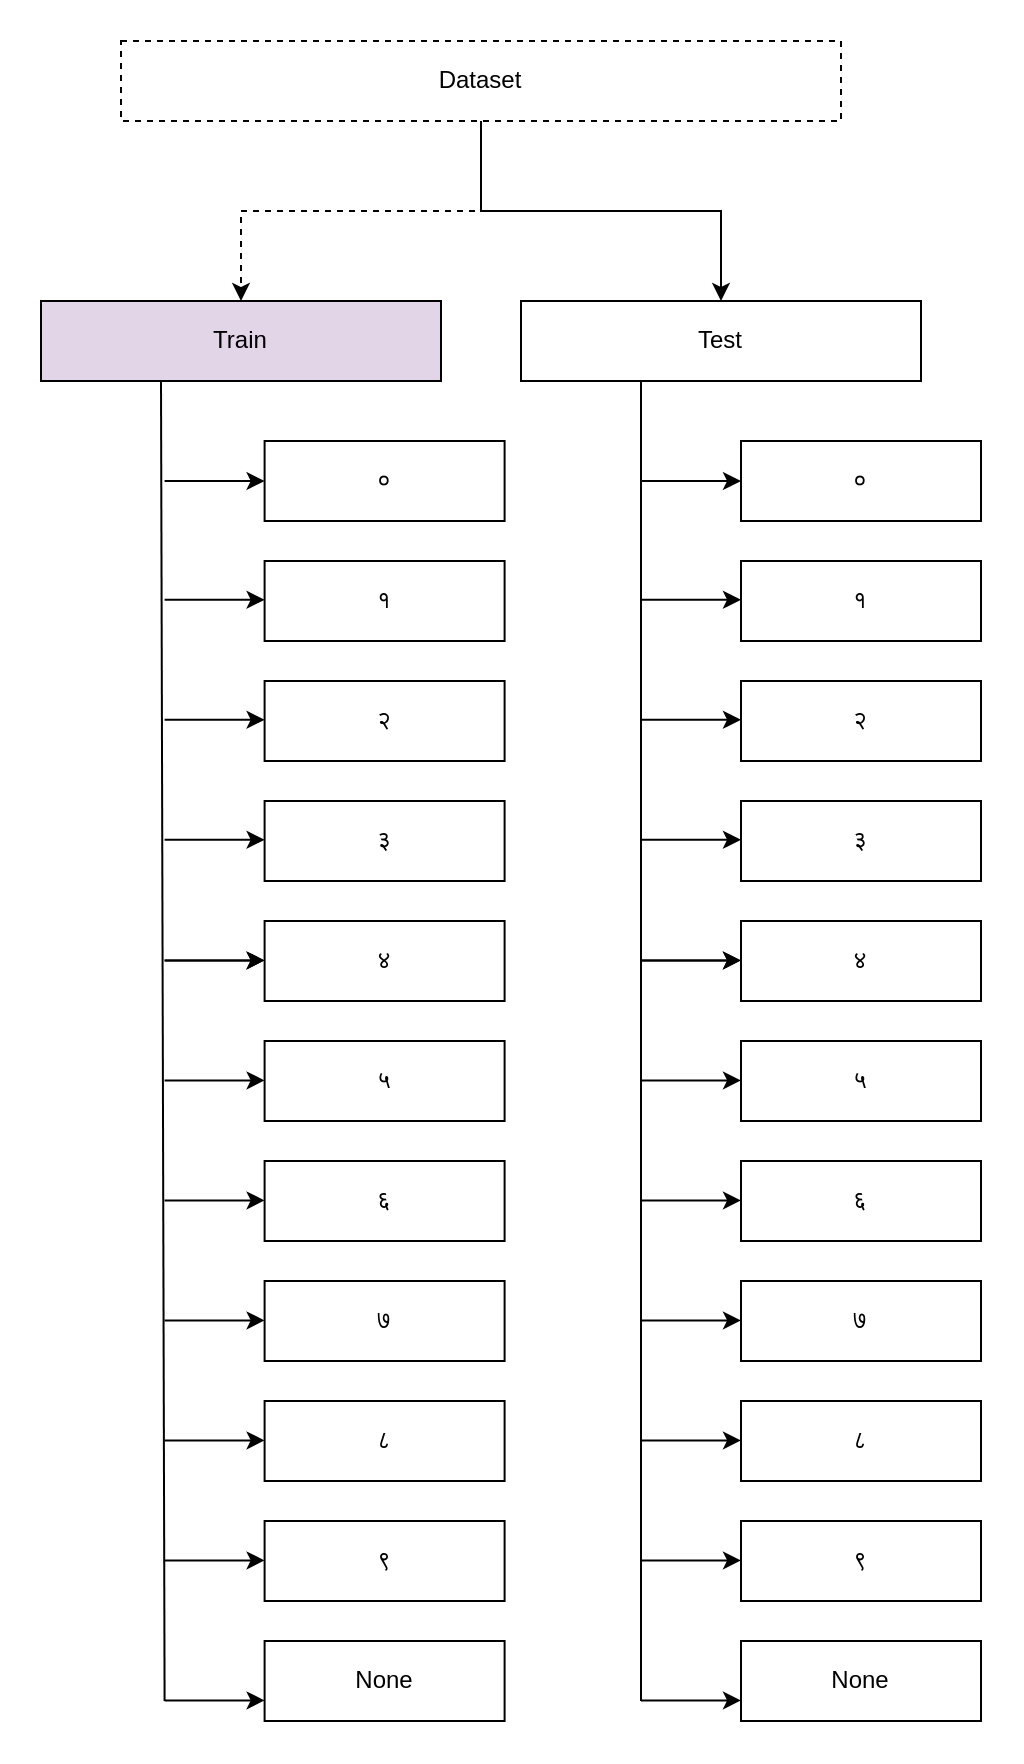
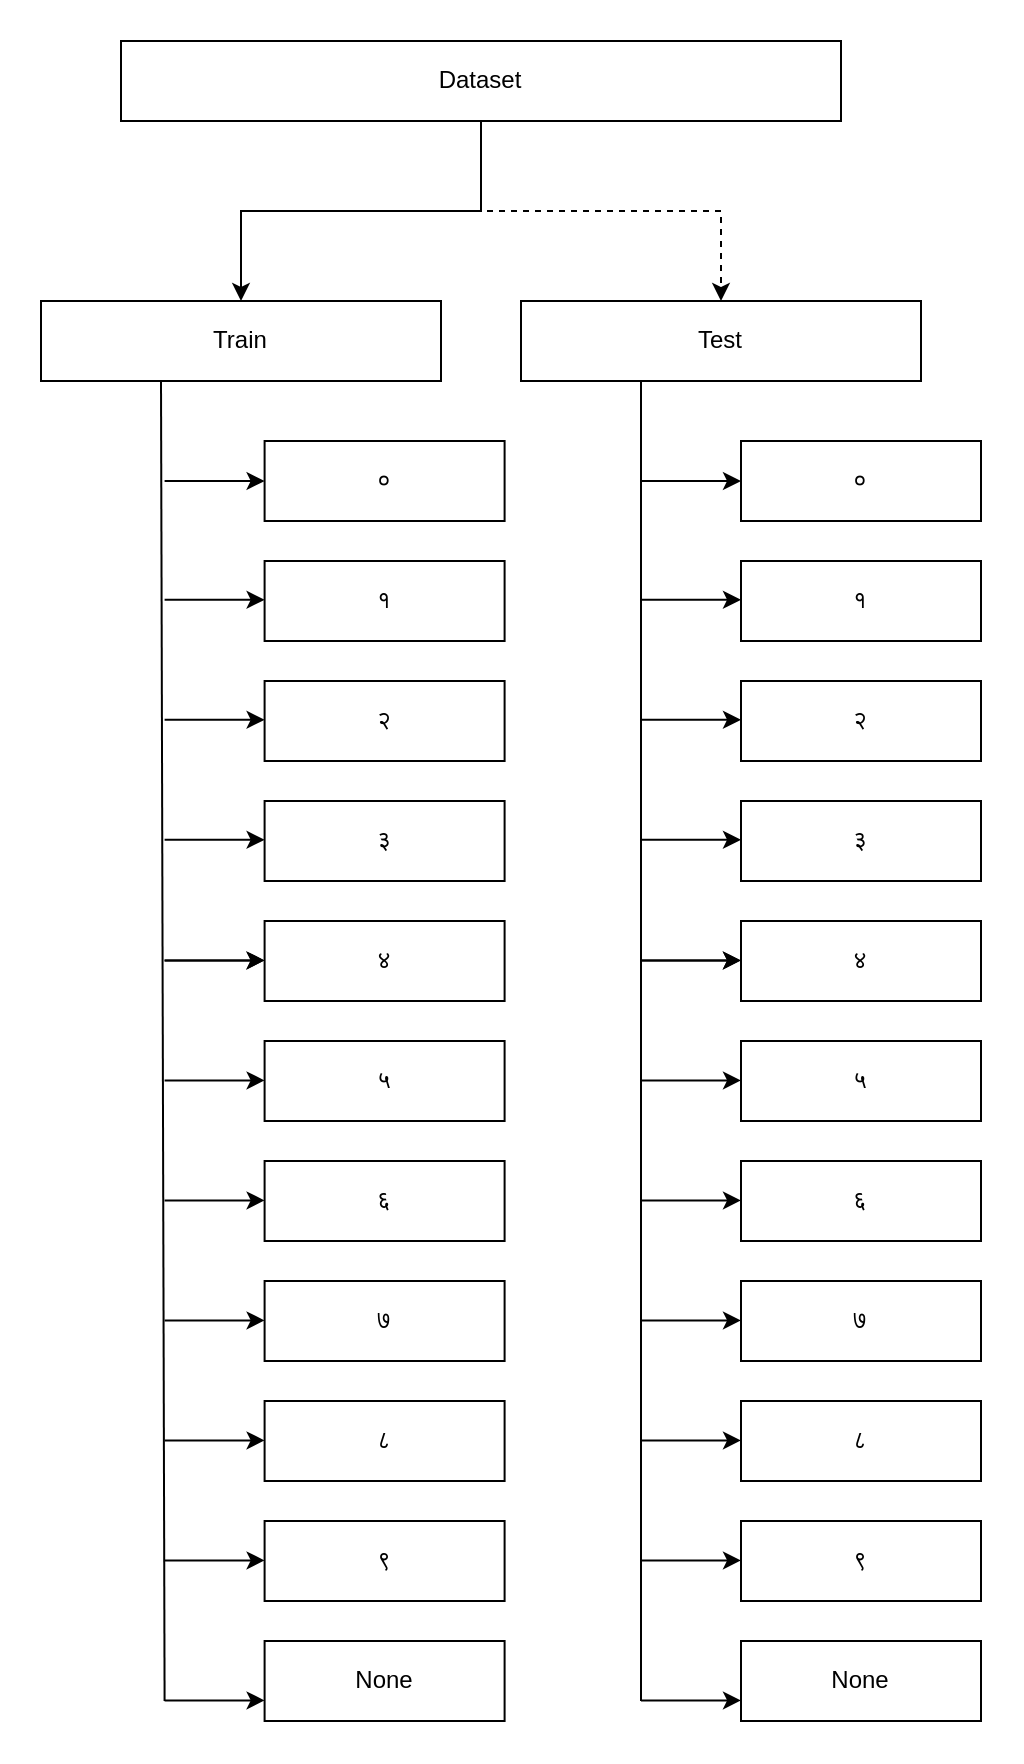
(481, 81) -> (481, 81)
(321, 211) -> (321, 211)
(641, 211) -> (641, 211)
(241, 341) -> (241, 341)
